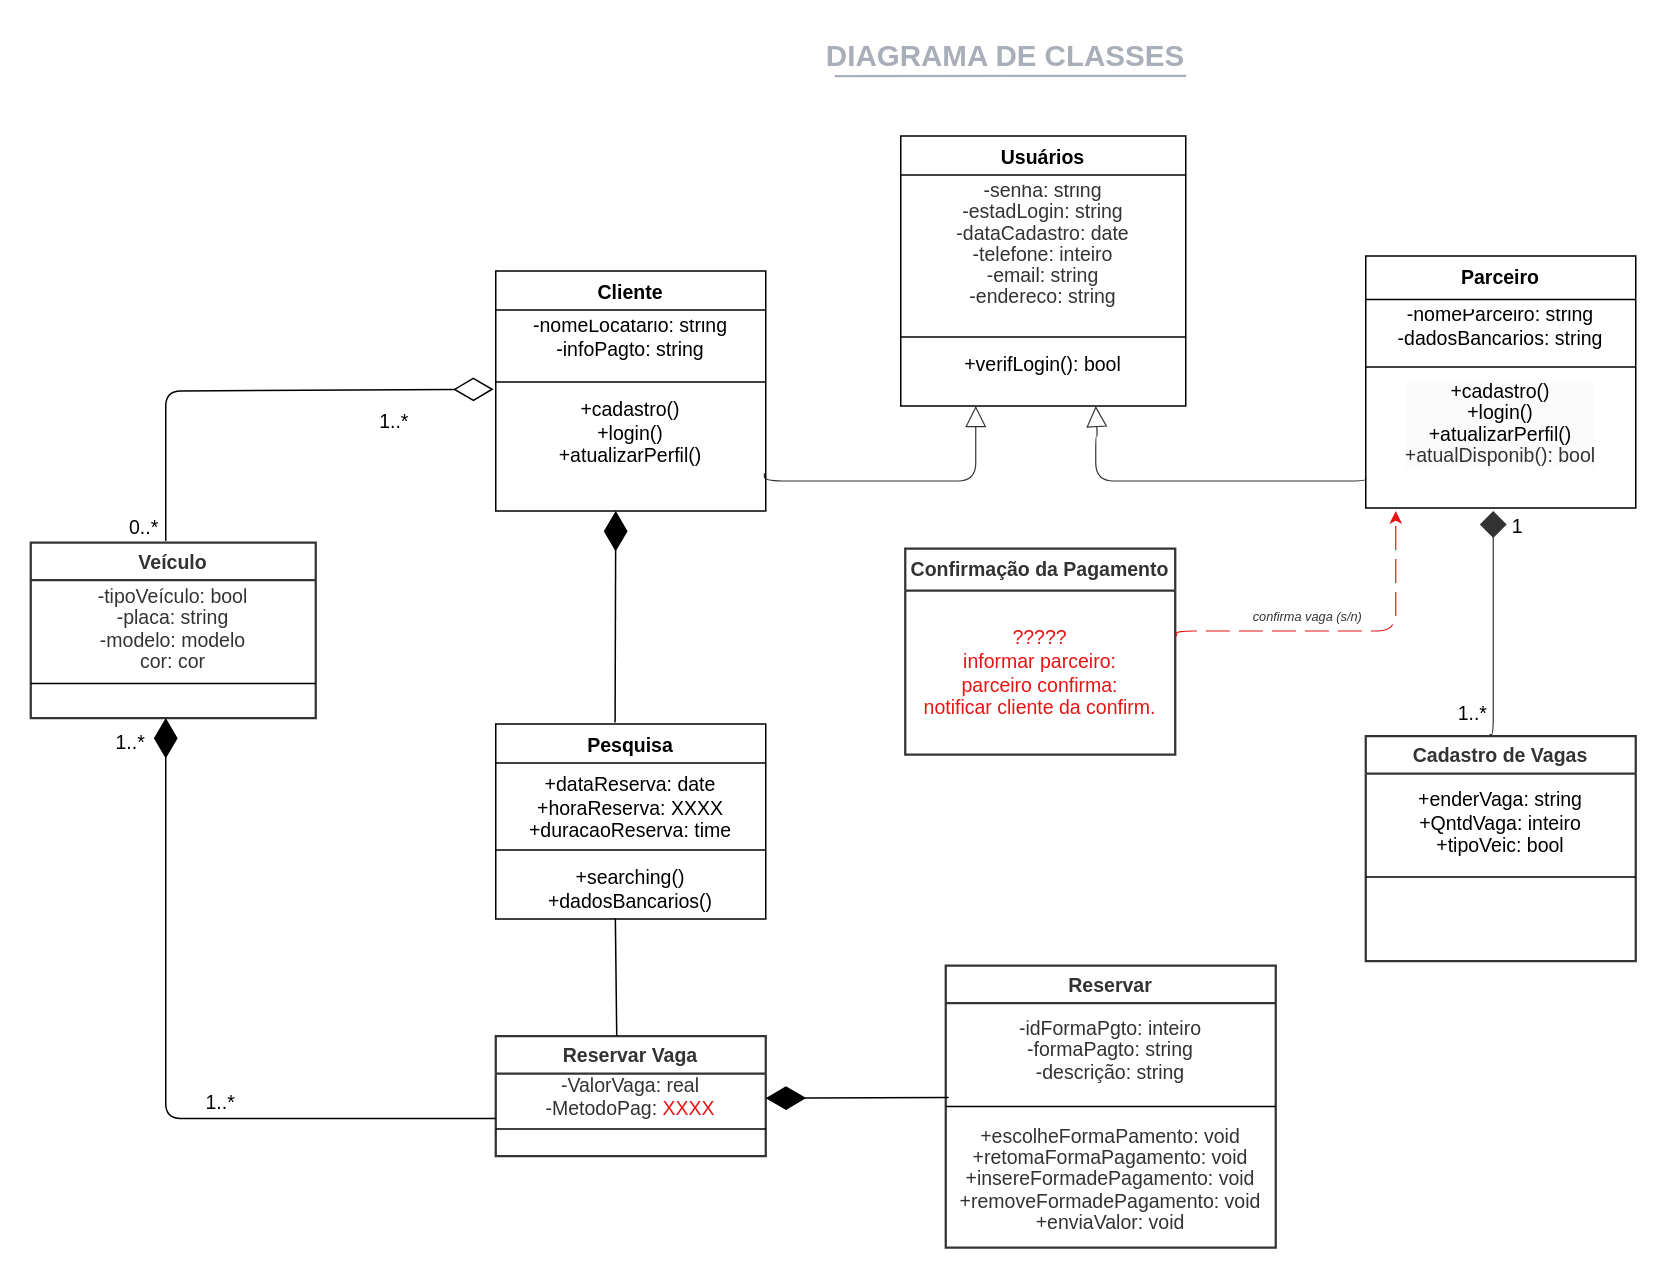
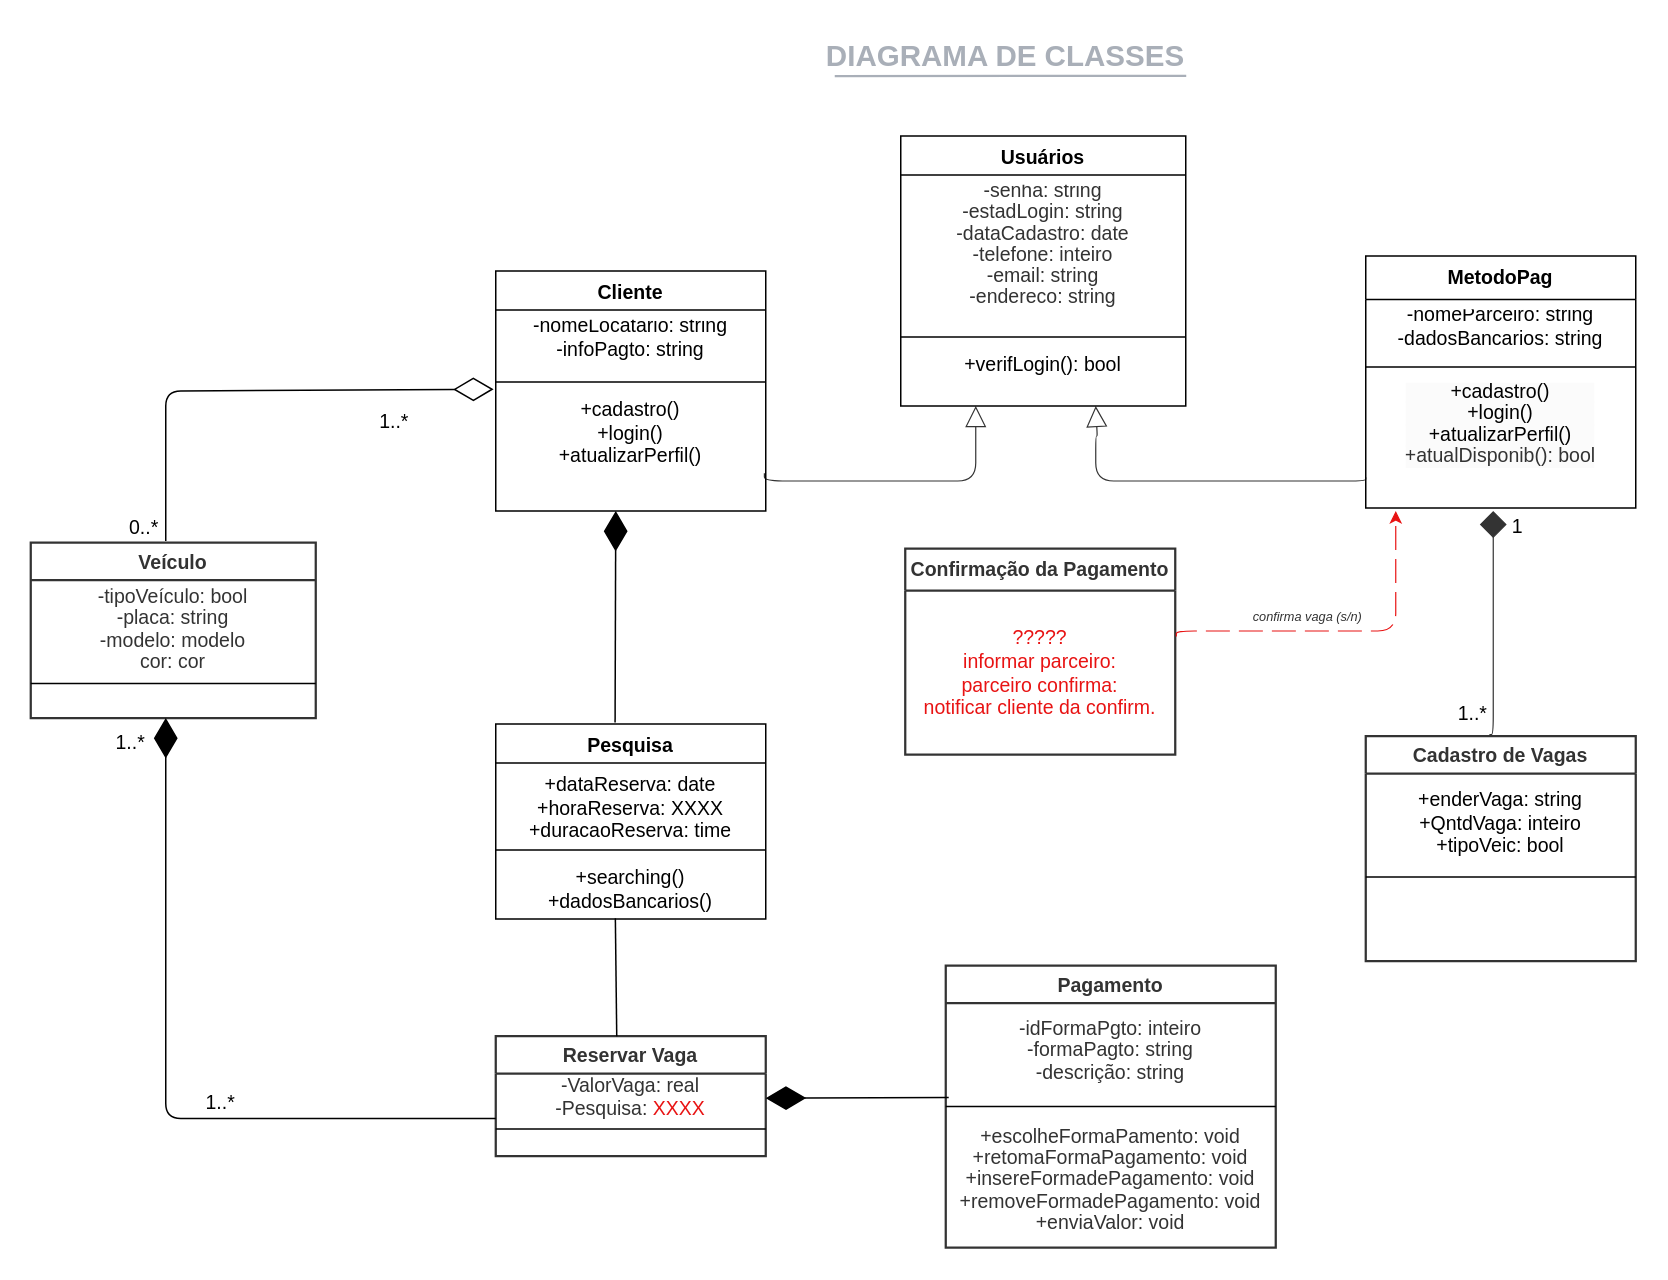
(1501, 278) -> (1501, 278)
(1111, 985) -> (1111, 985)
(631, 1099) -> (631, 1099)
